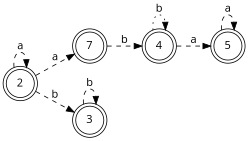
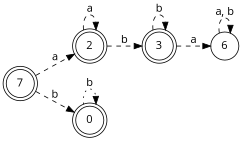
(159, 46) -> (90, 120)
none -> (225, 46)
(228, 46) -> none
(52, 67) -> (52, 67)
